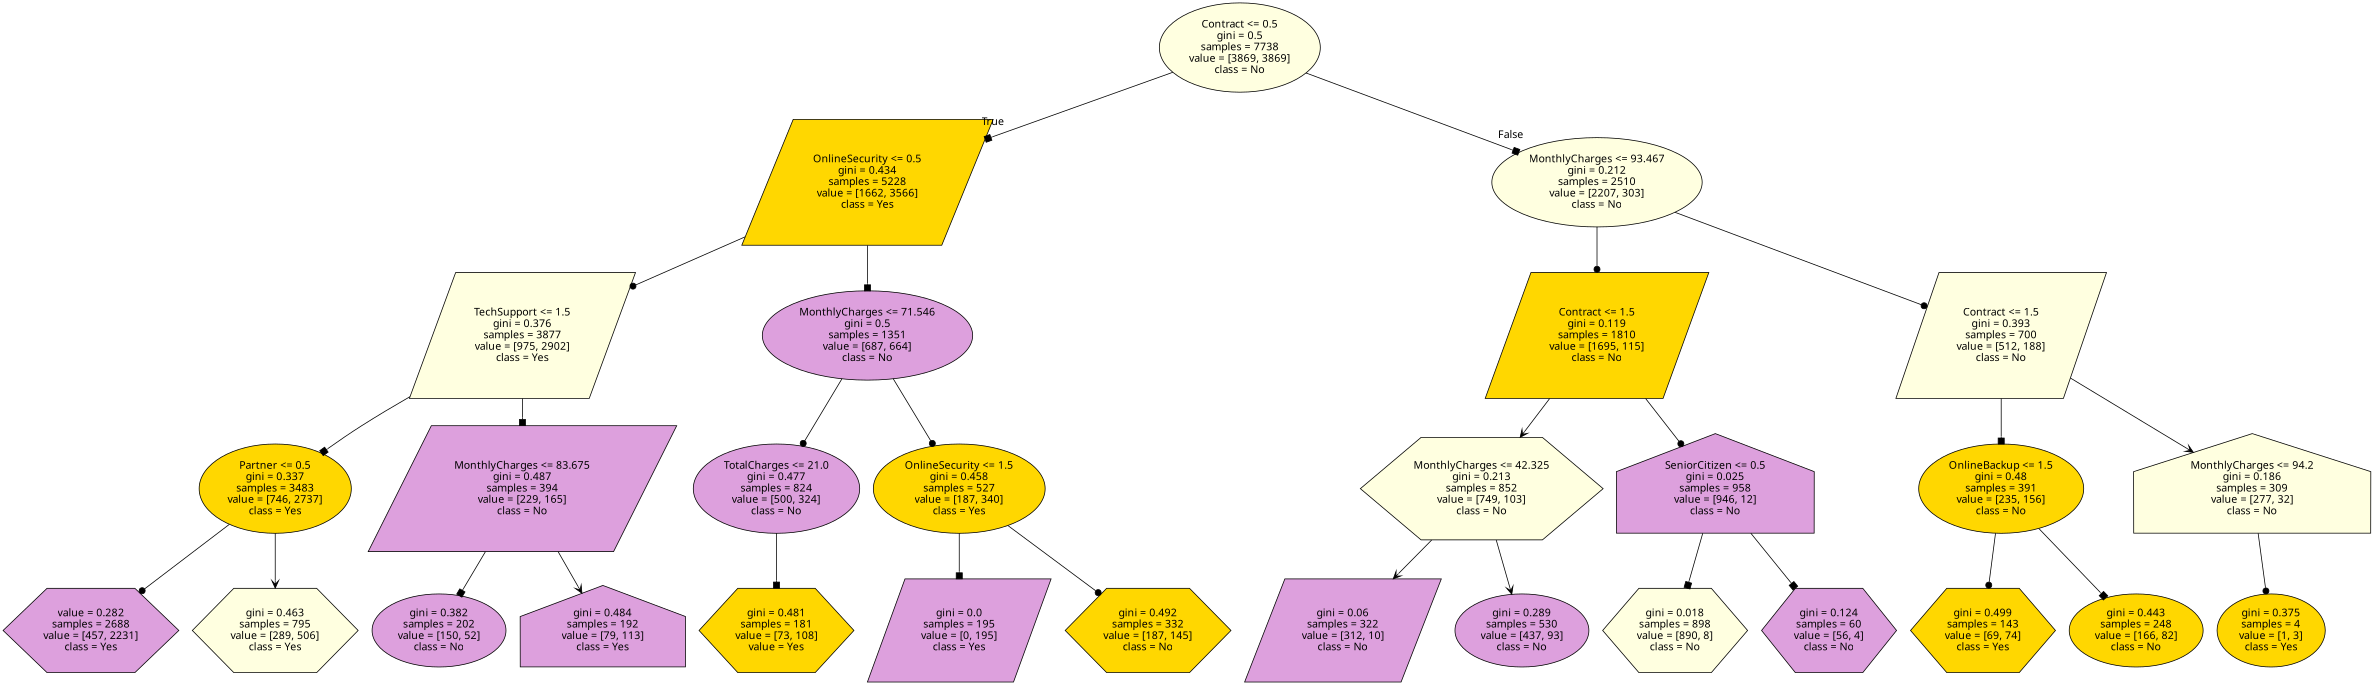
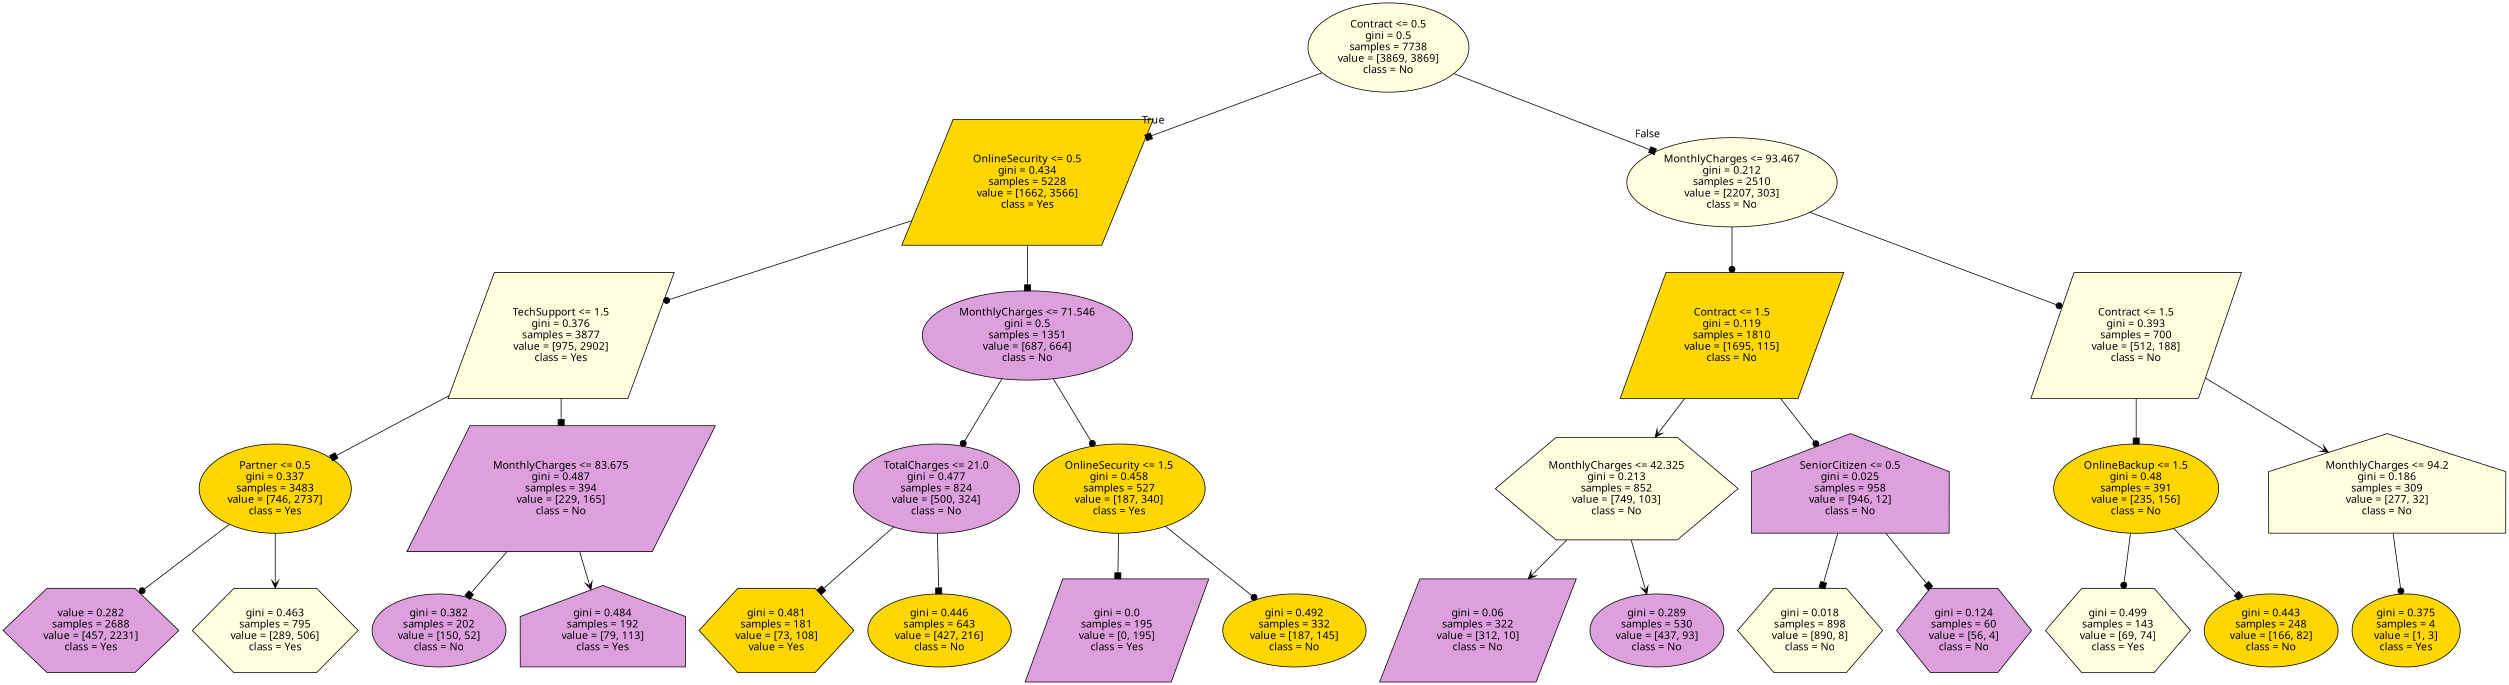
none -> (939, 630)
(1148, 630) -> (1294, 630)
(1983, 630) -> (2118, 630)
